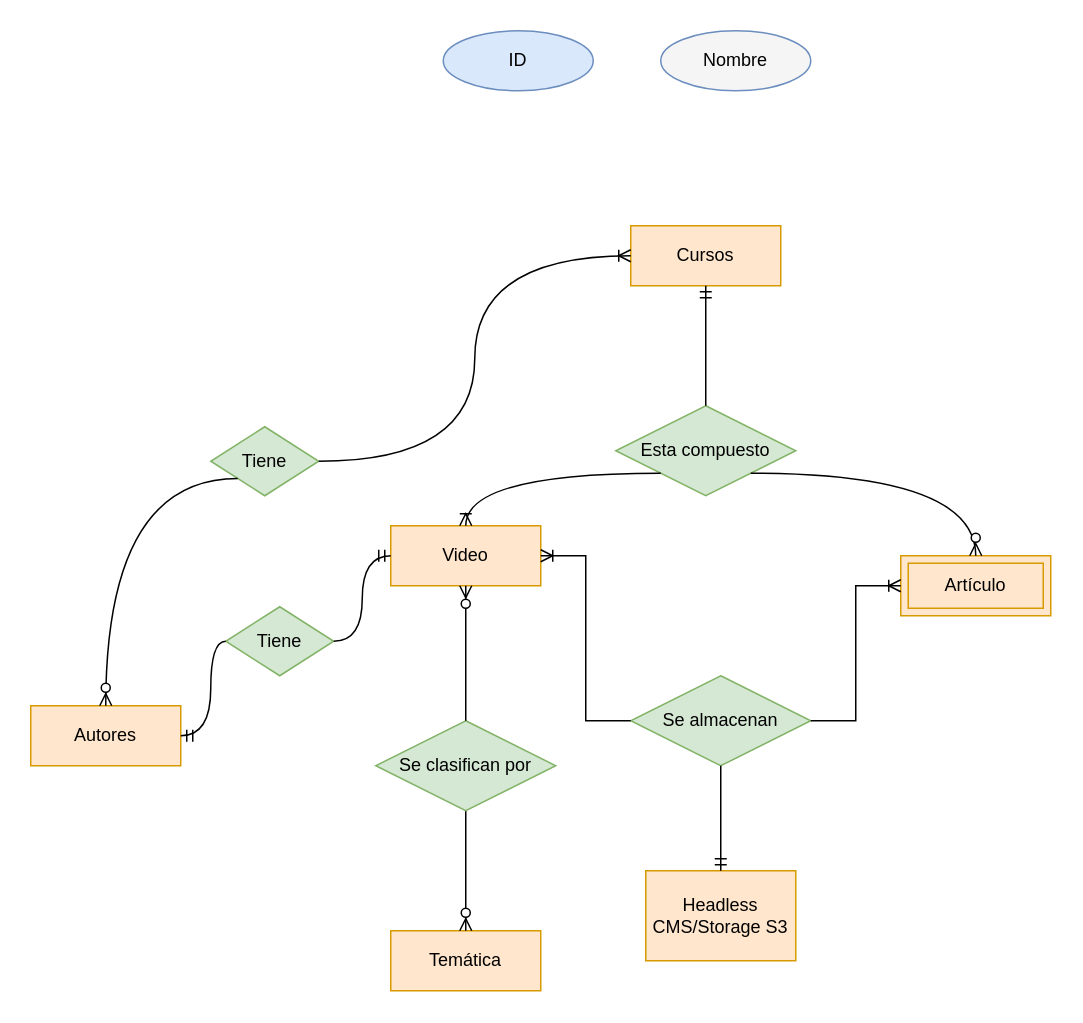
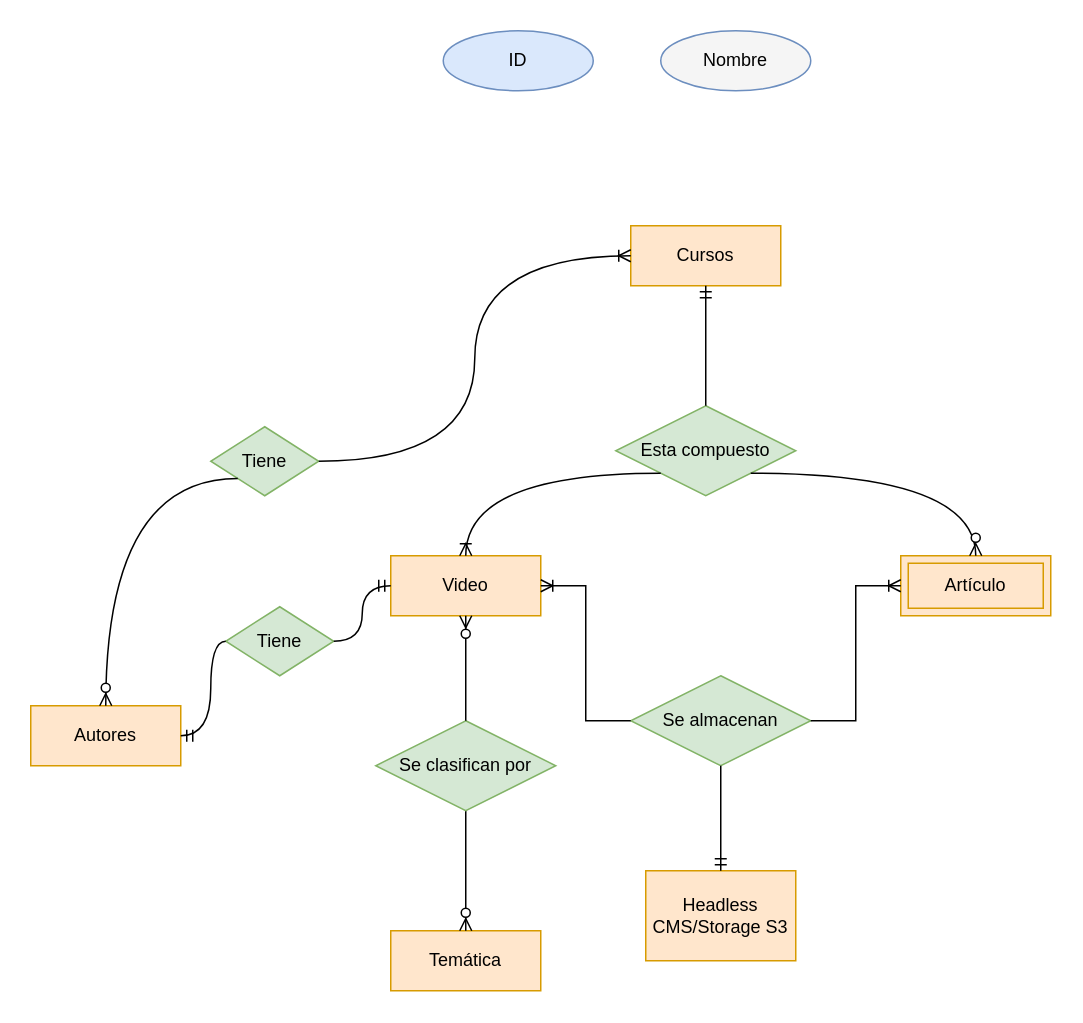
(466, 556) -> (466, 586)
